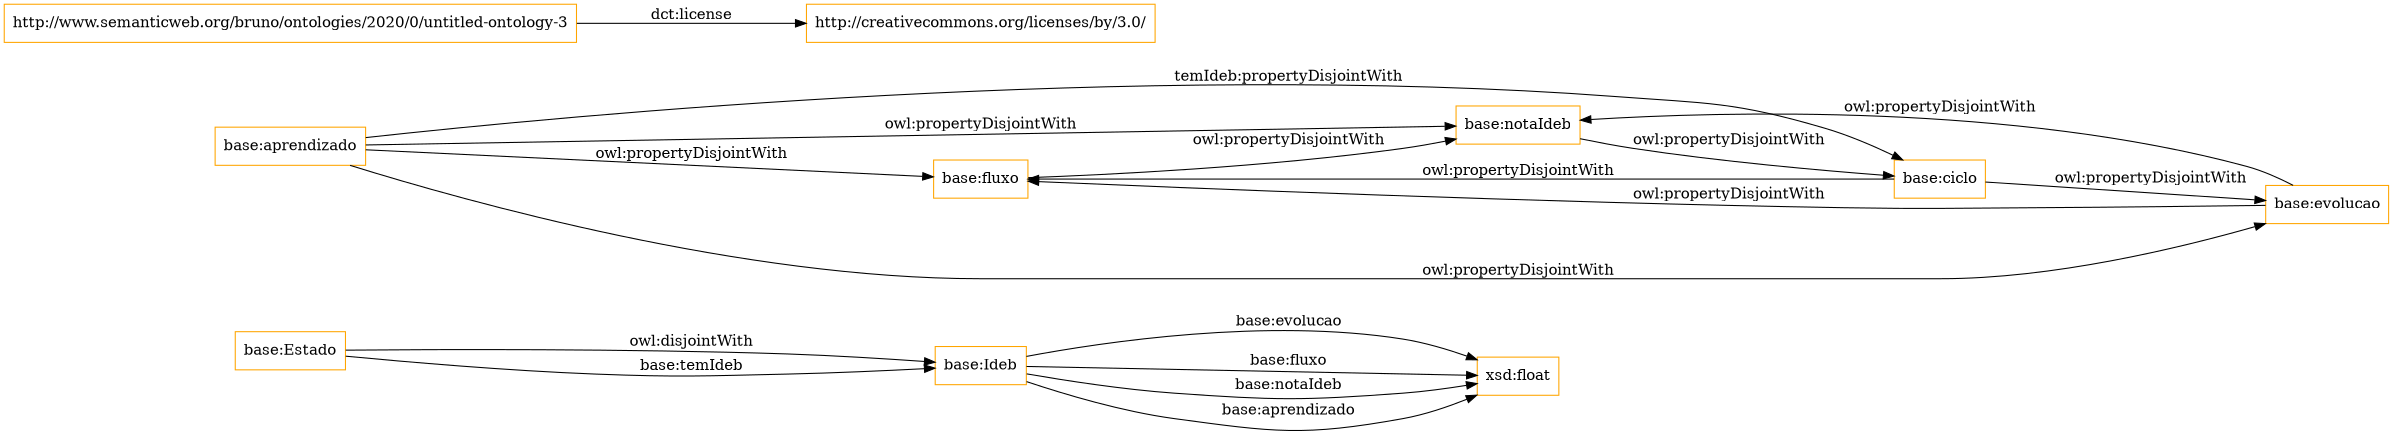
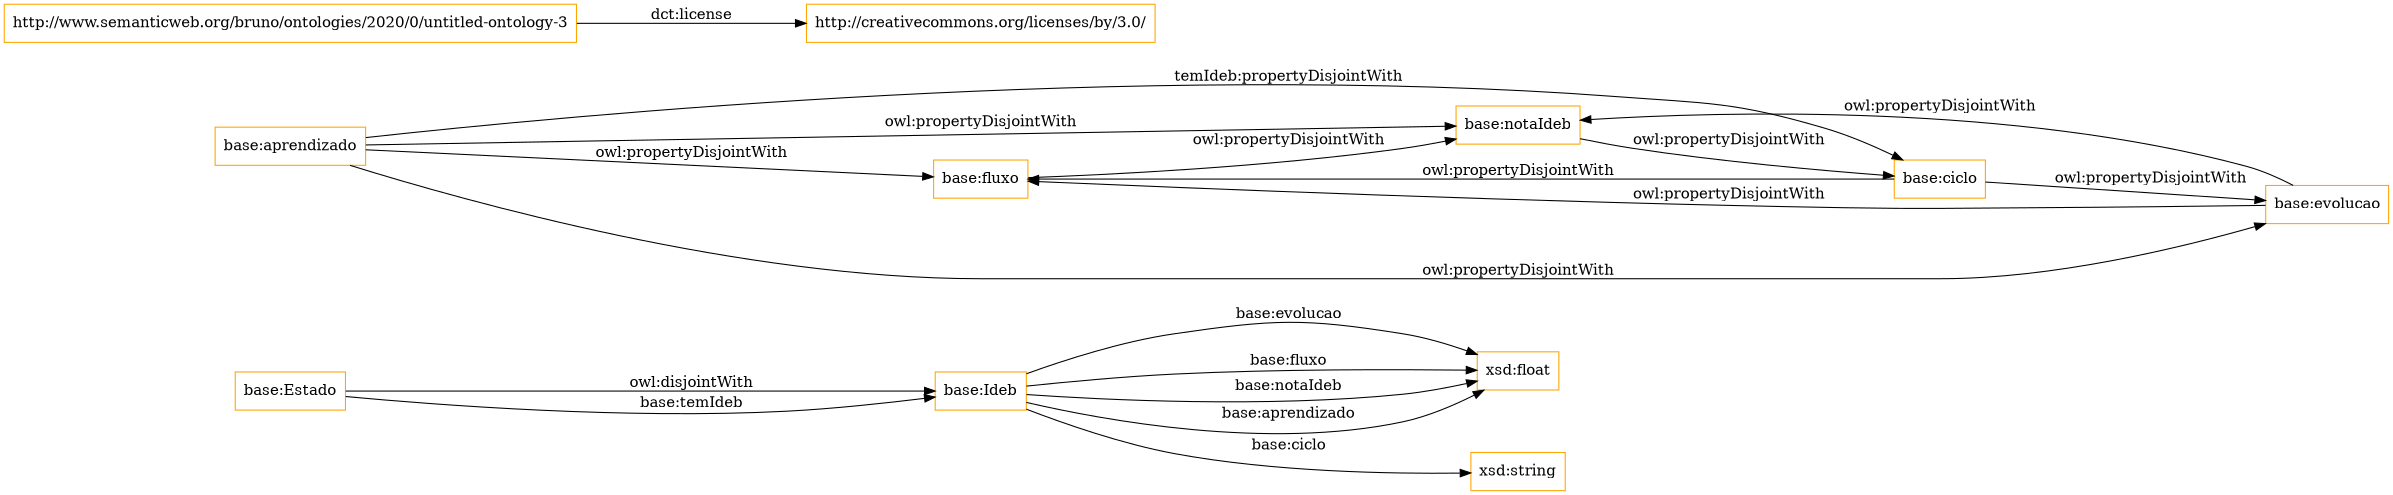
none -> (1518, 472)
